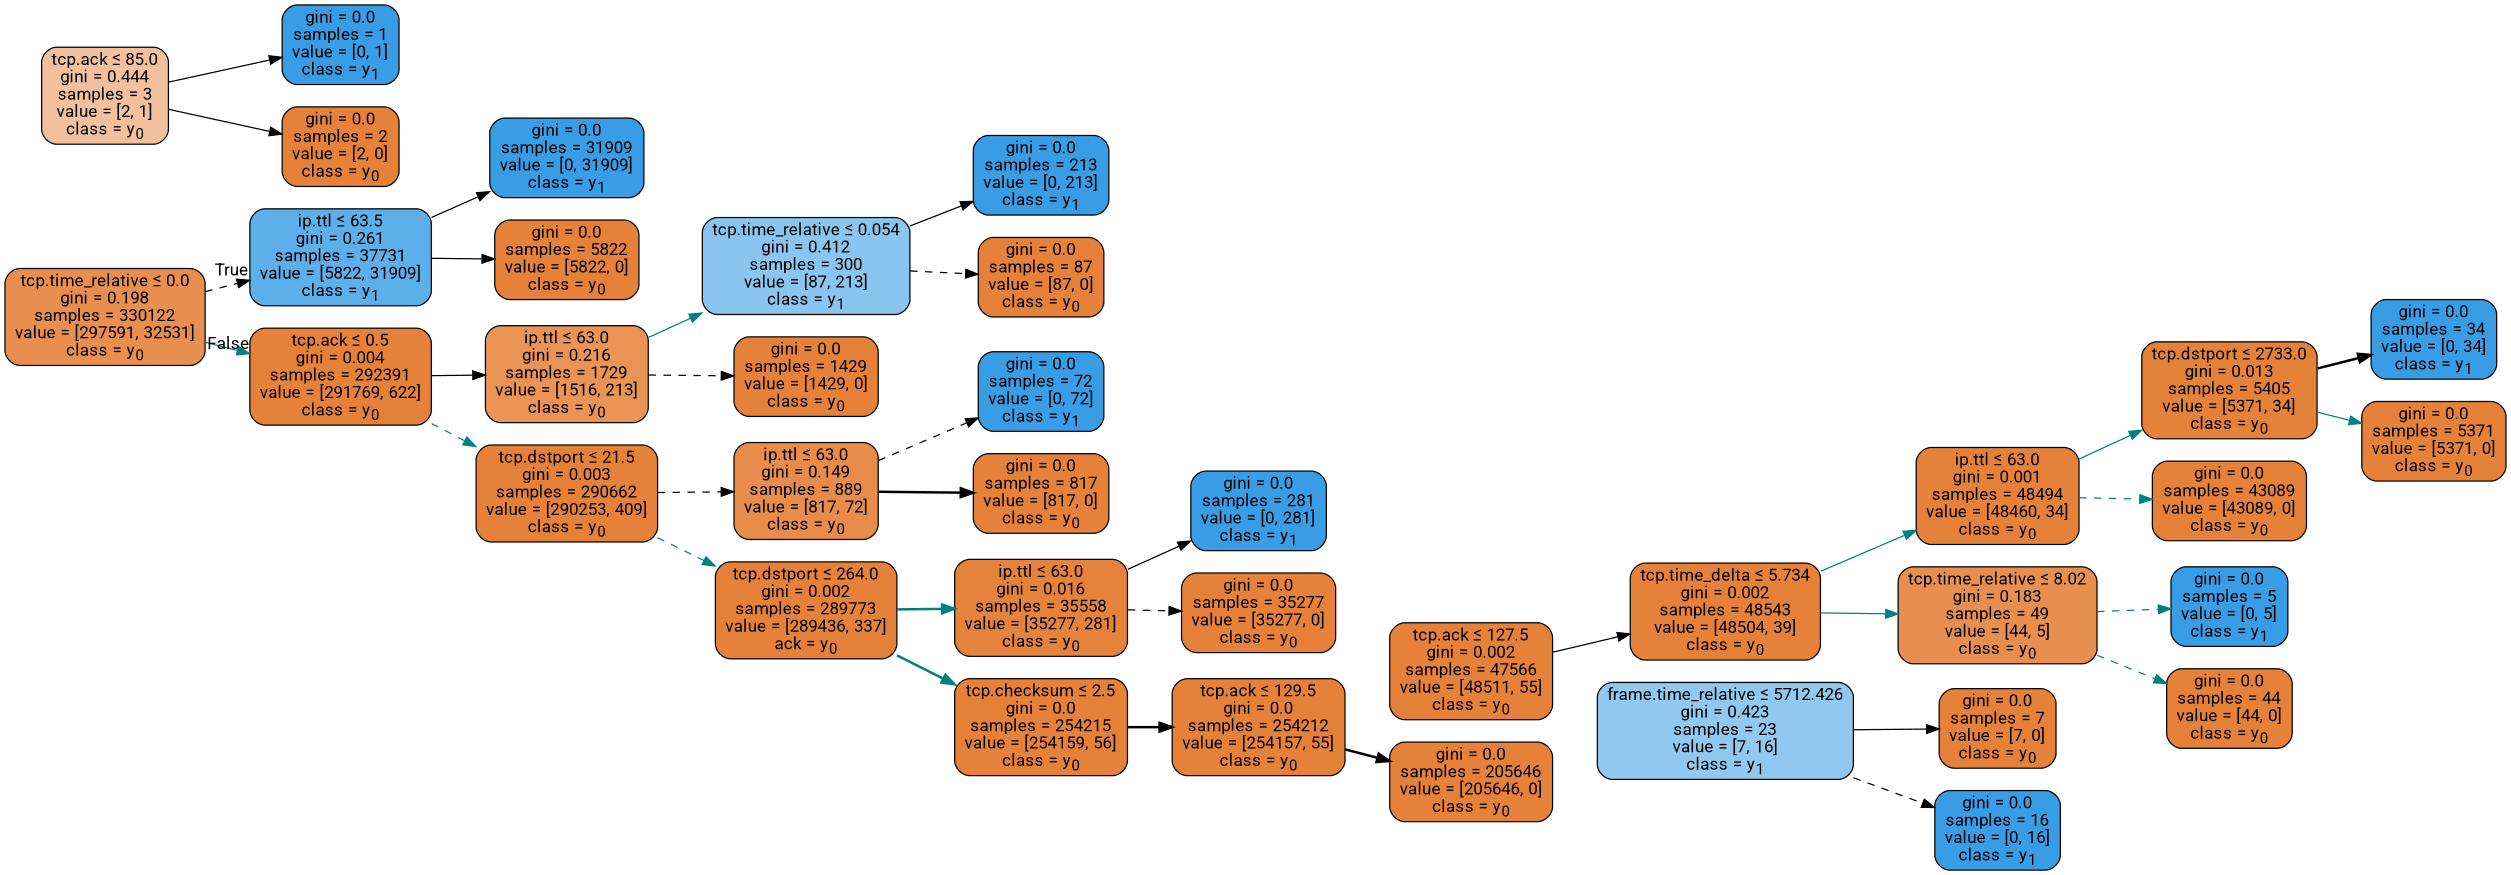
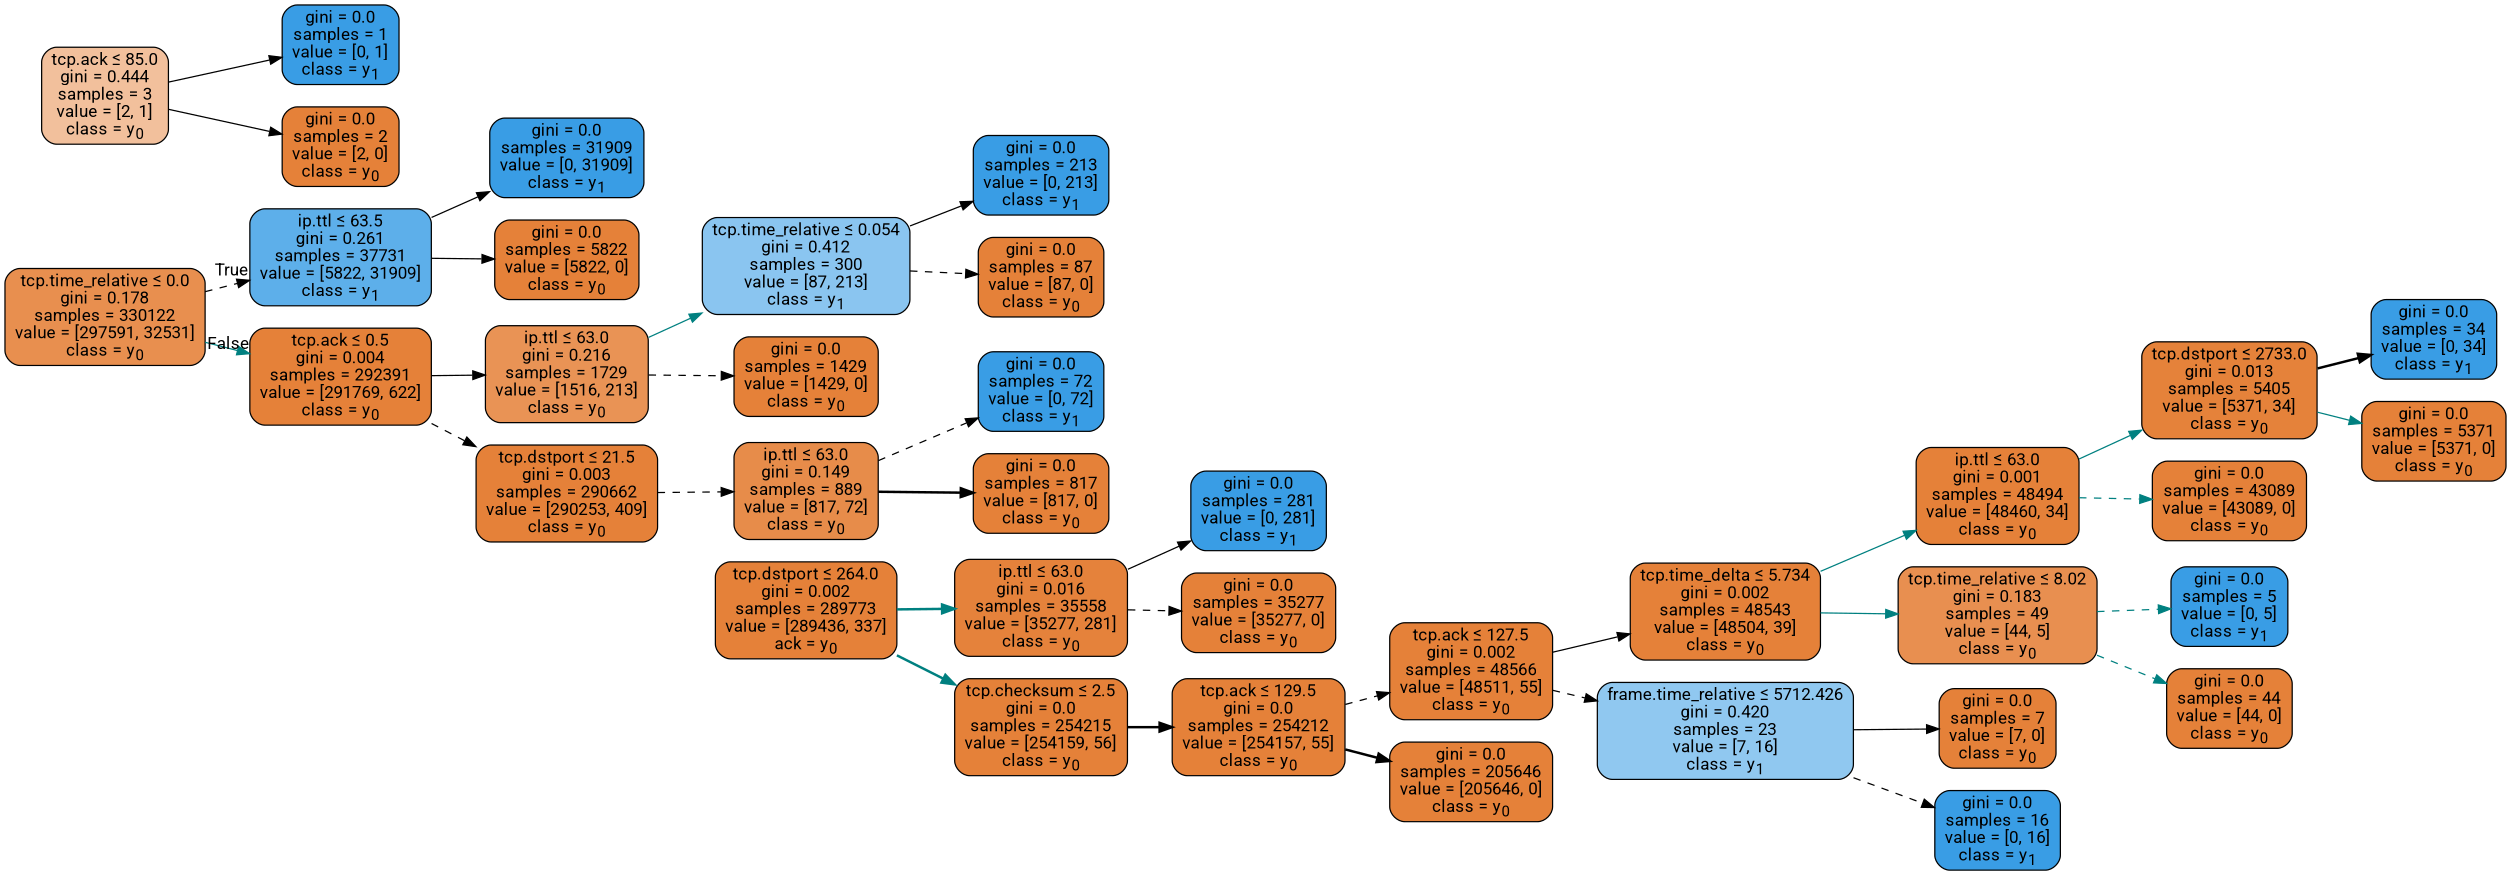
(105, 298) -> (105, 298)
(448, 432) -> (448, 432)
(681, 549) -> none
(1471, 670) -> (1471, 670)
none -> (1569, 694)
none -> (1361, 700)
(1725, 712) -> (1725, 712)
